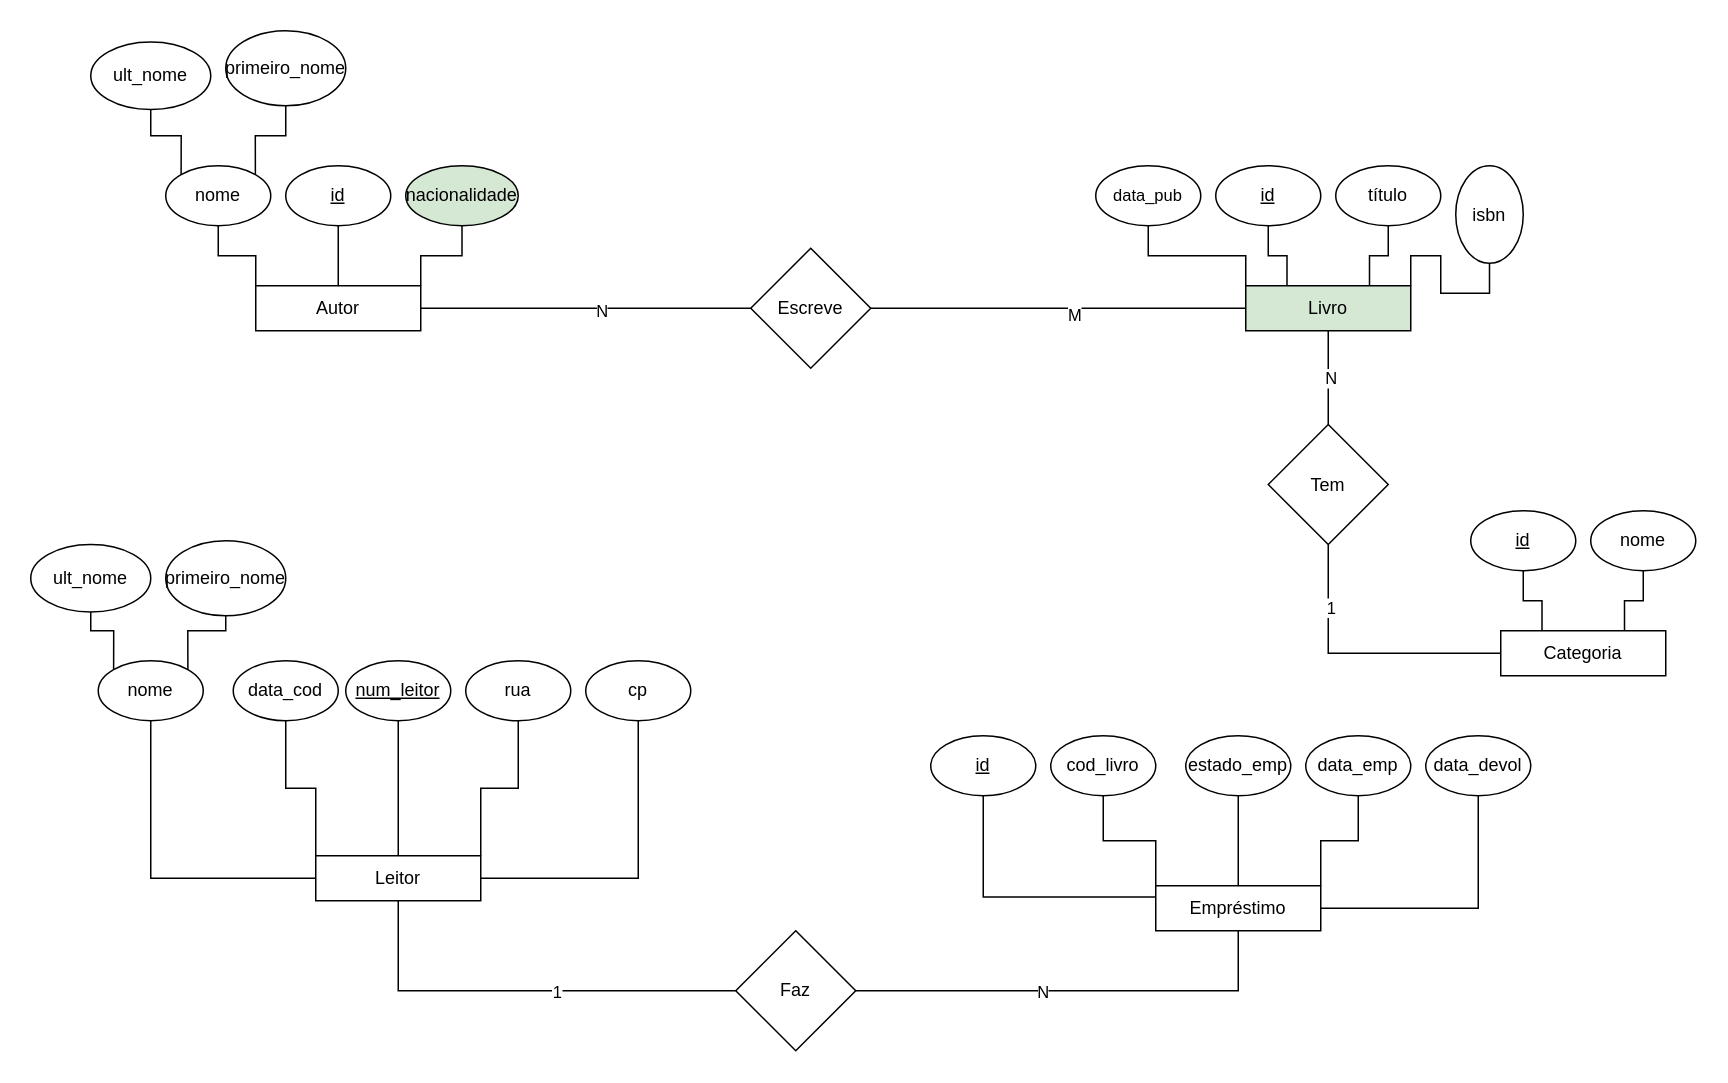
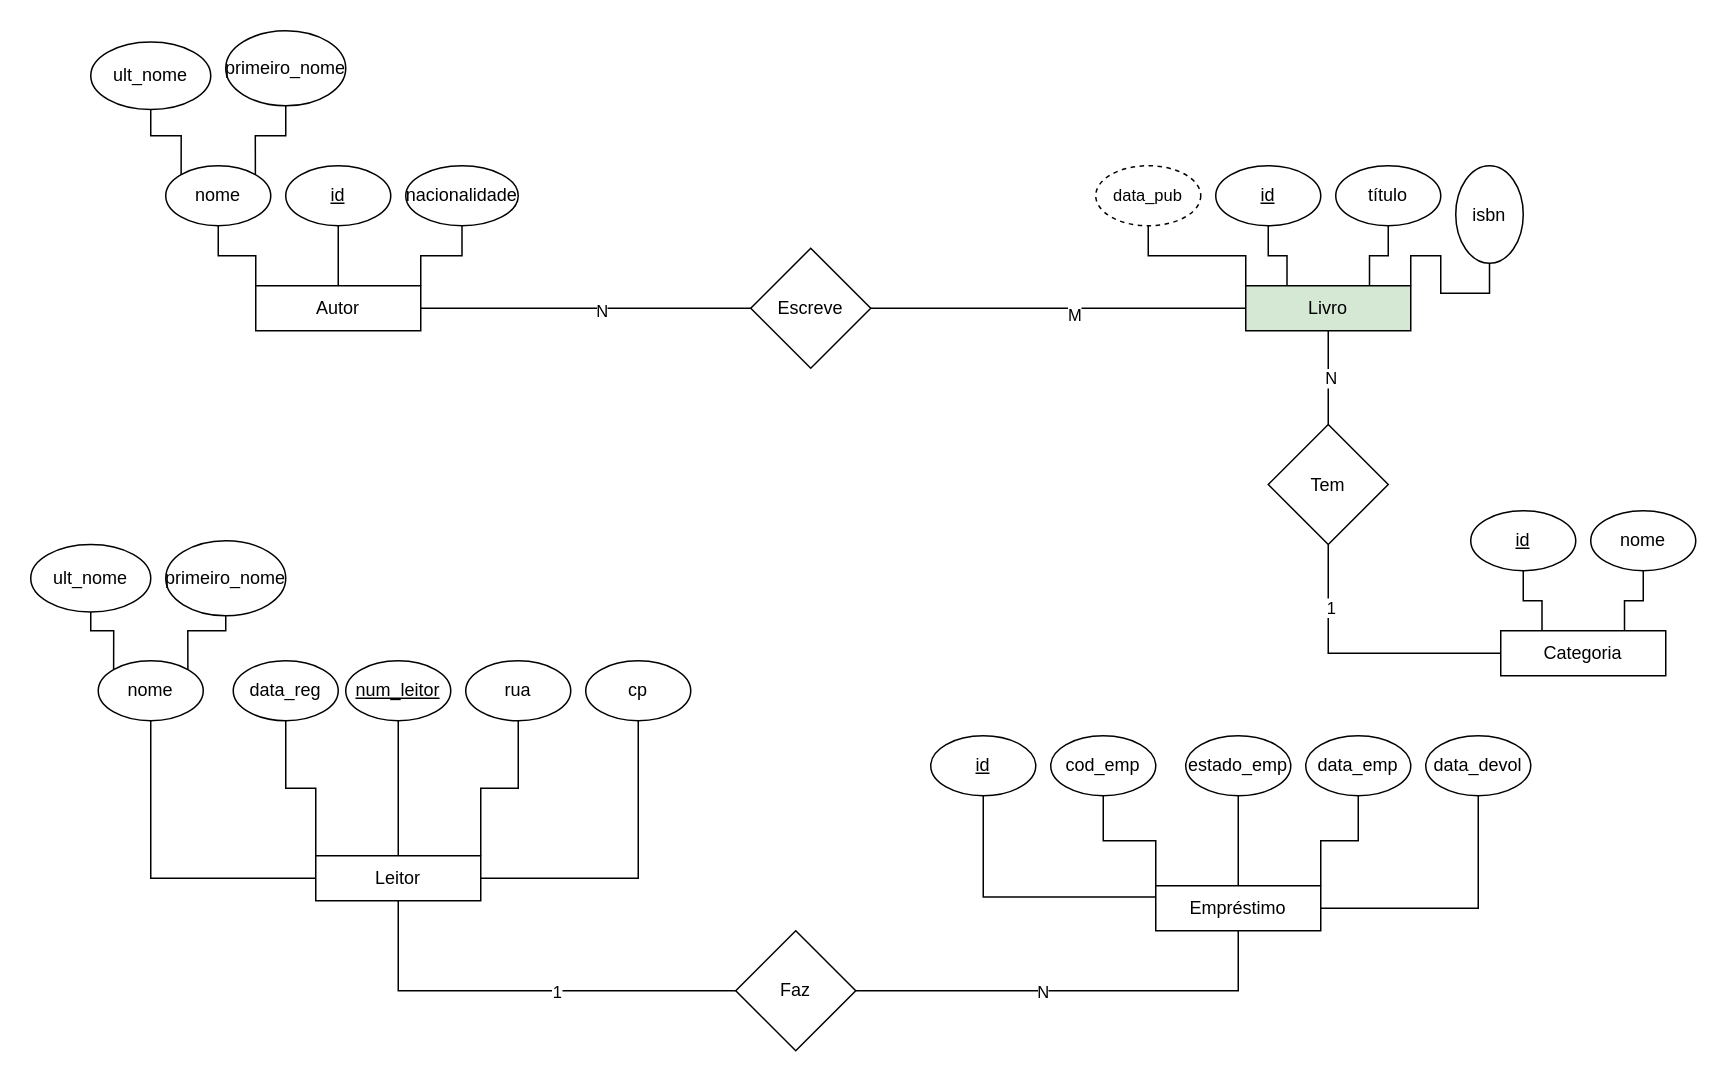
(462, 196) -> (462, 196)
(1148, 196) -> (1148, 196)
(286, 691) -> (286, 691)
(1103, 766) -> (1103, 766)
